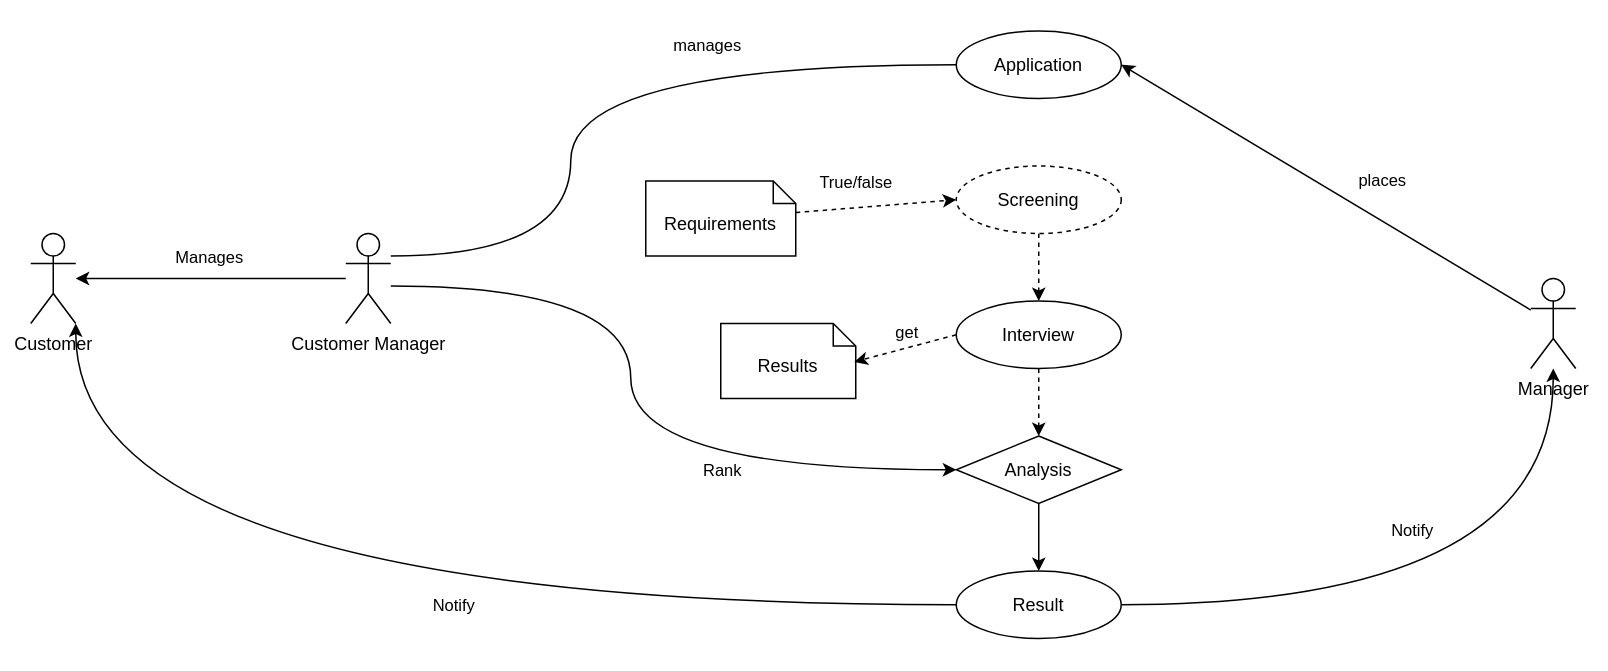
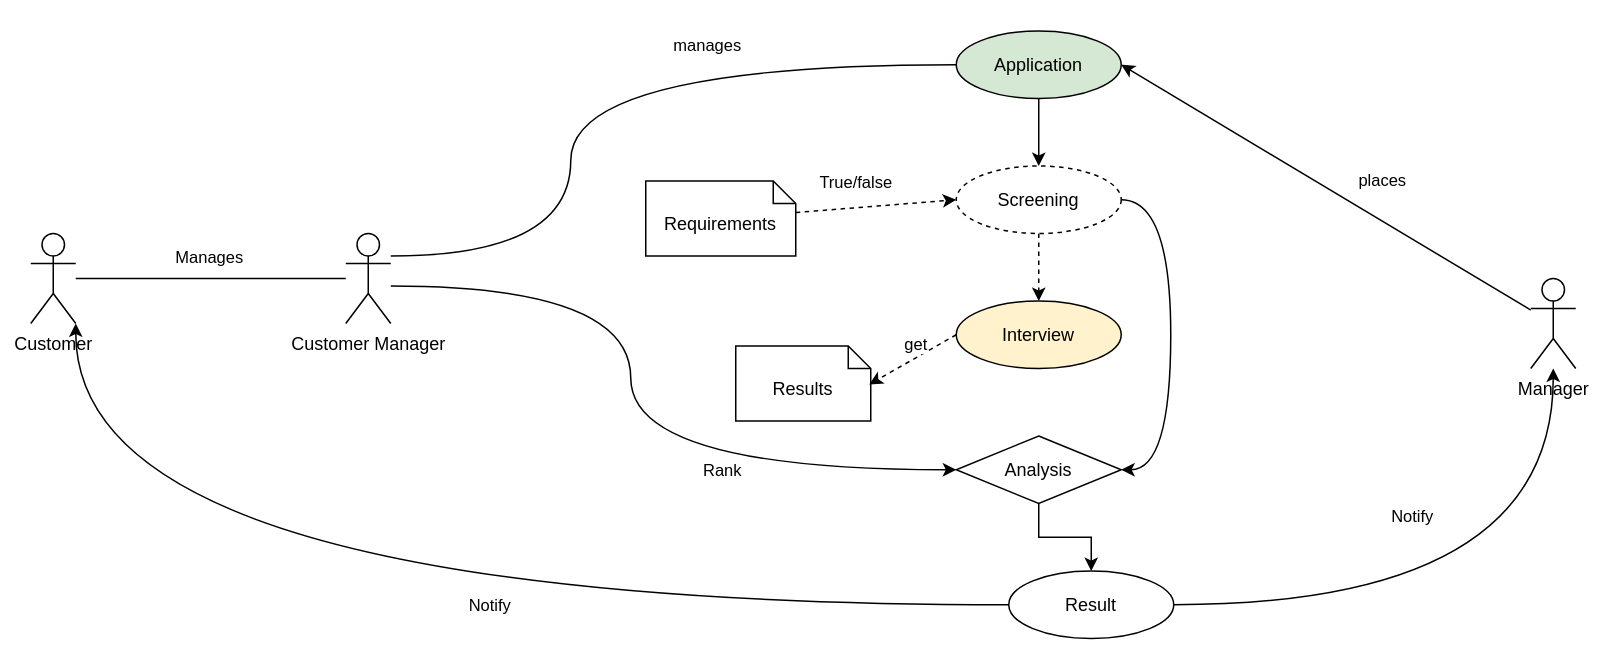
(1039, 65) -> (1039, 65)
none -> (1039, 127)
(87, 278) -> (82, 278)
none -> (1171, 330)
(1039, 335) -> (1039, 335)
(788, 361) -> (803, 383)
(1039, 397) -> none
(1039, 605) -> (1091, 605)
